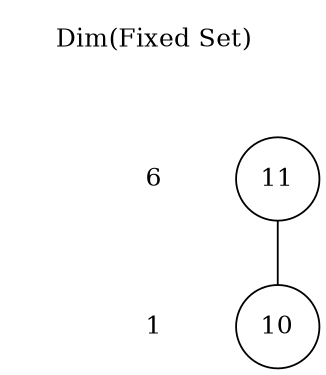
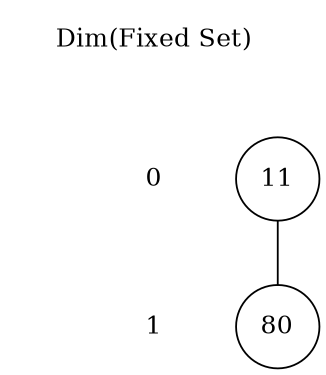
(155, 179) -> (155, 179)
(278, 327) -> (278, 327)
